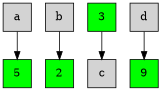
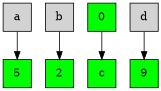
(102, 17) -> (102, 17)
(102, 74) -> (102, 74)
